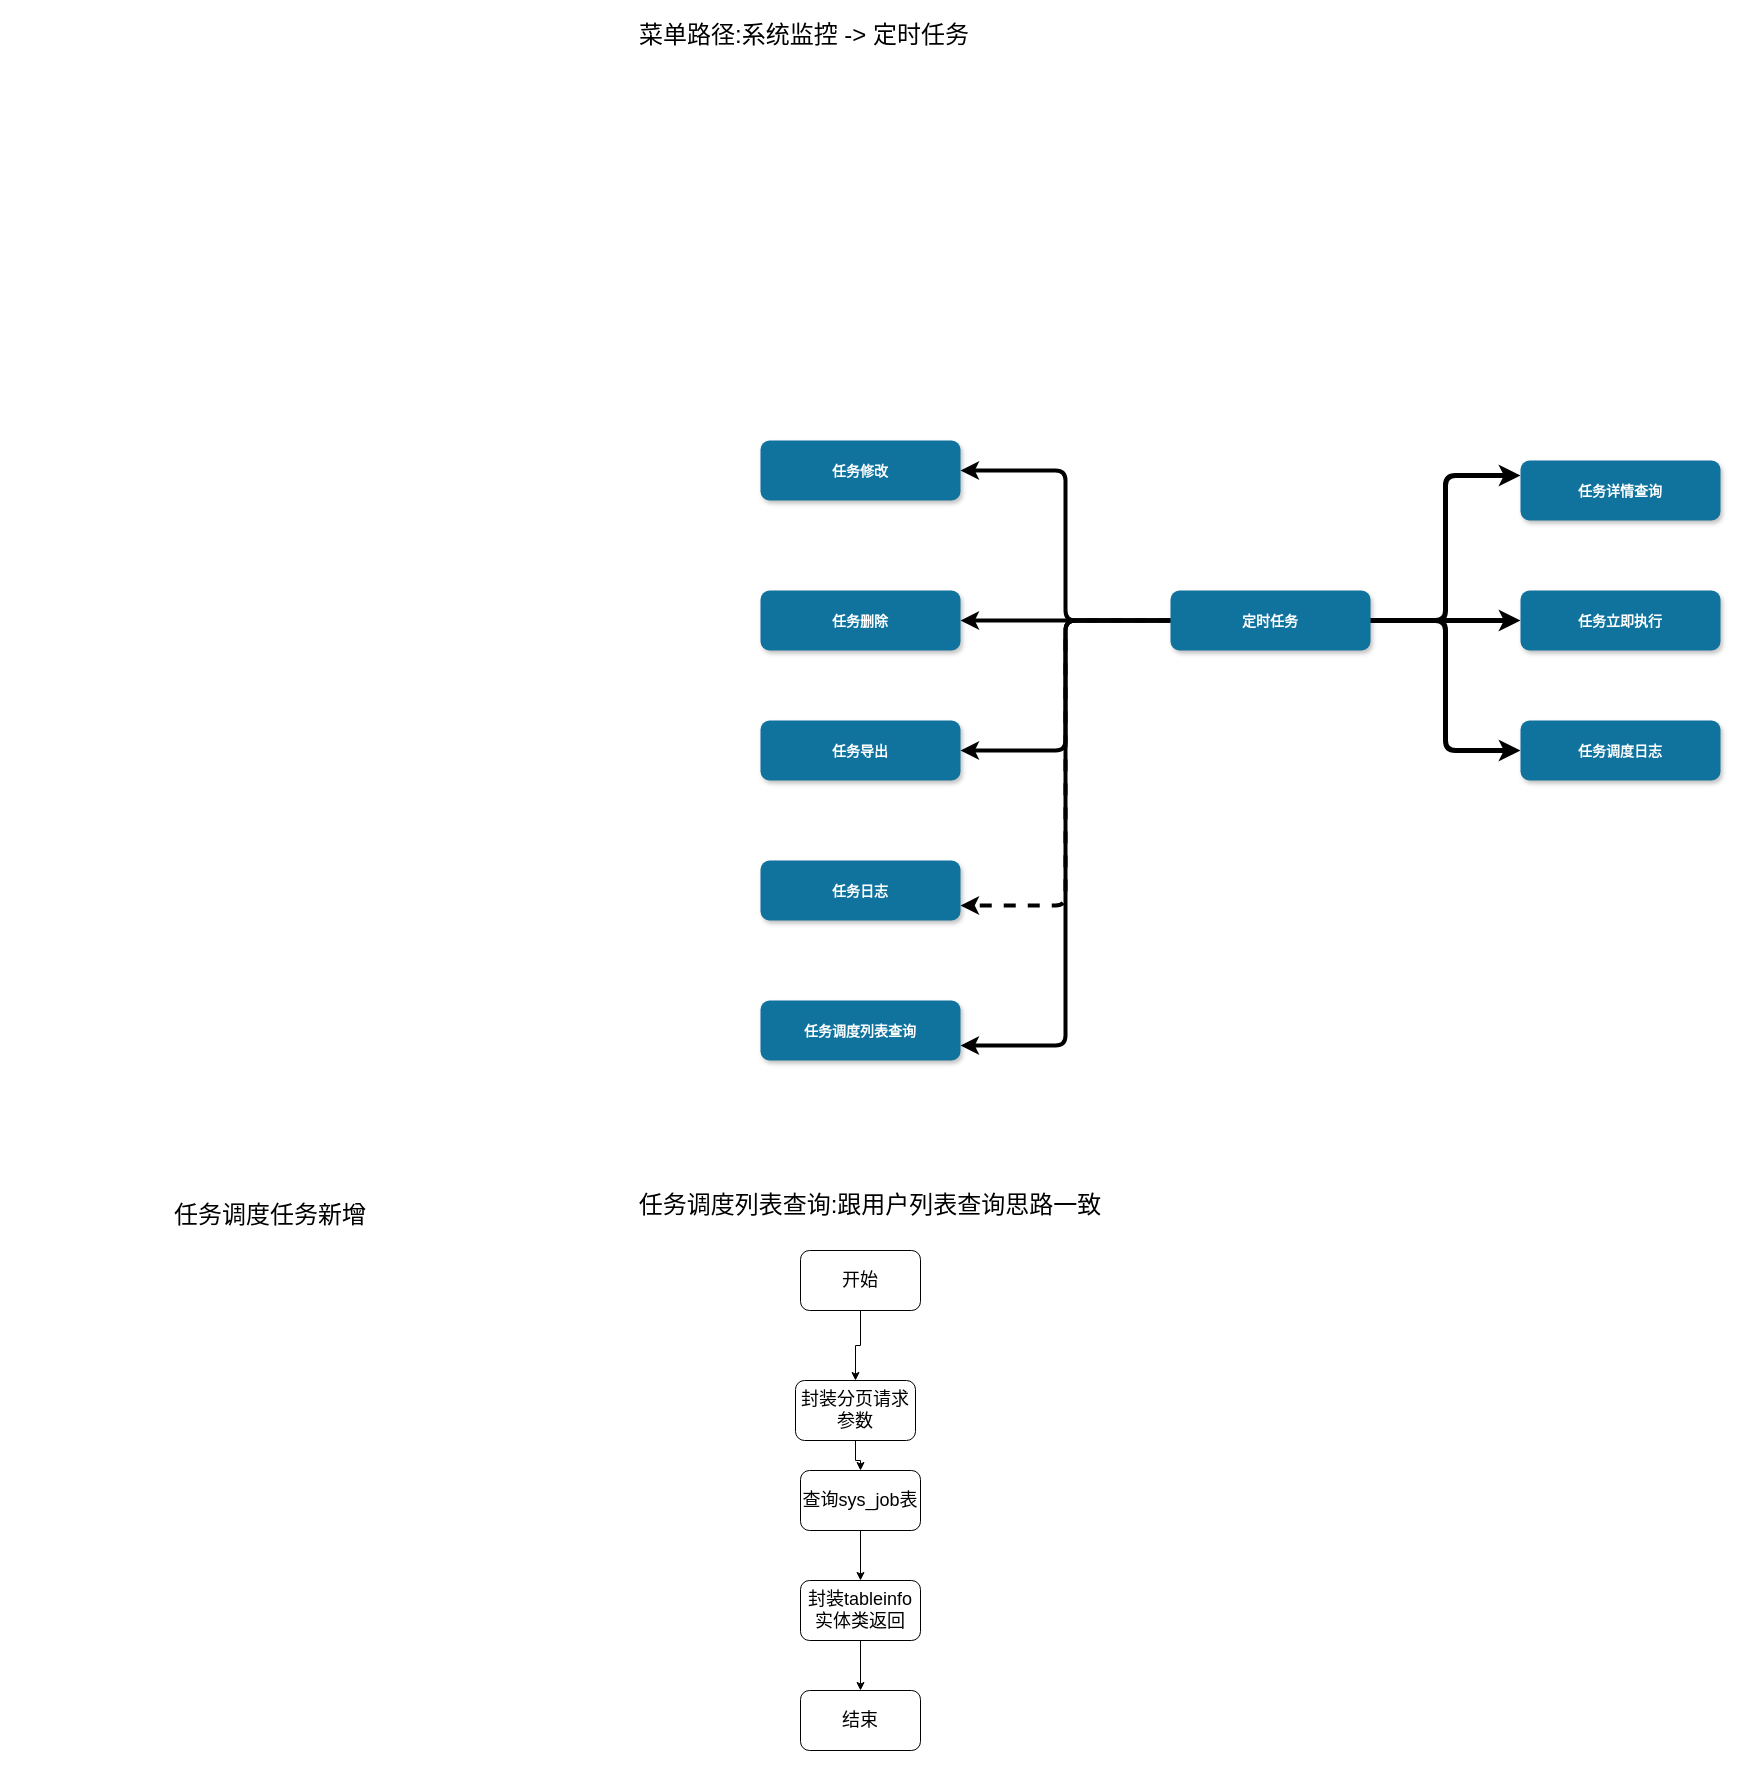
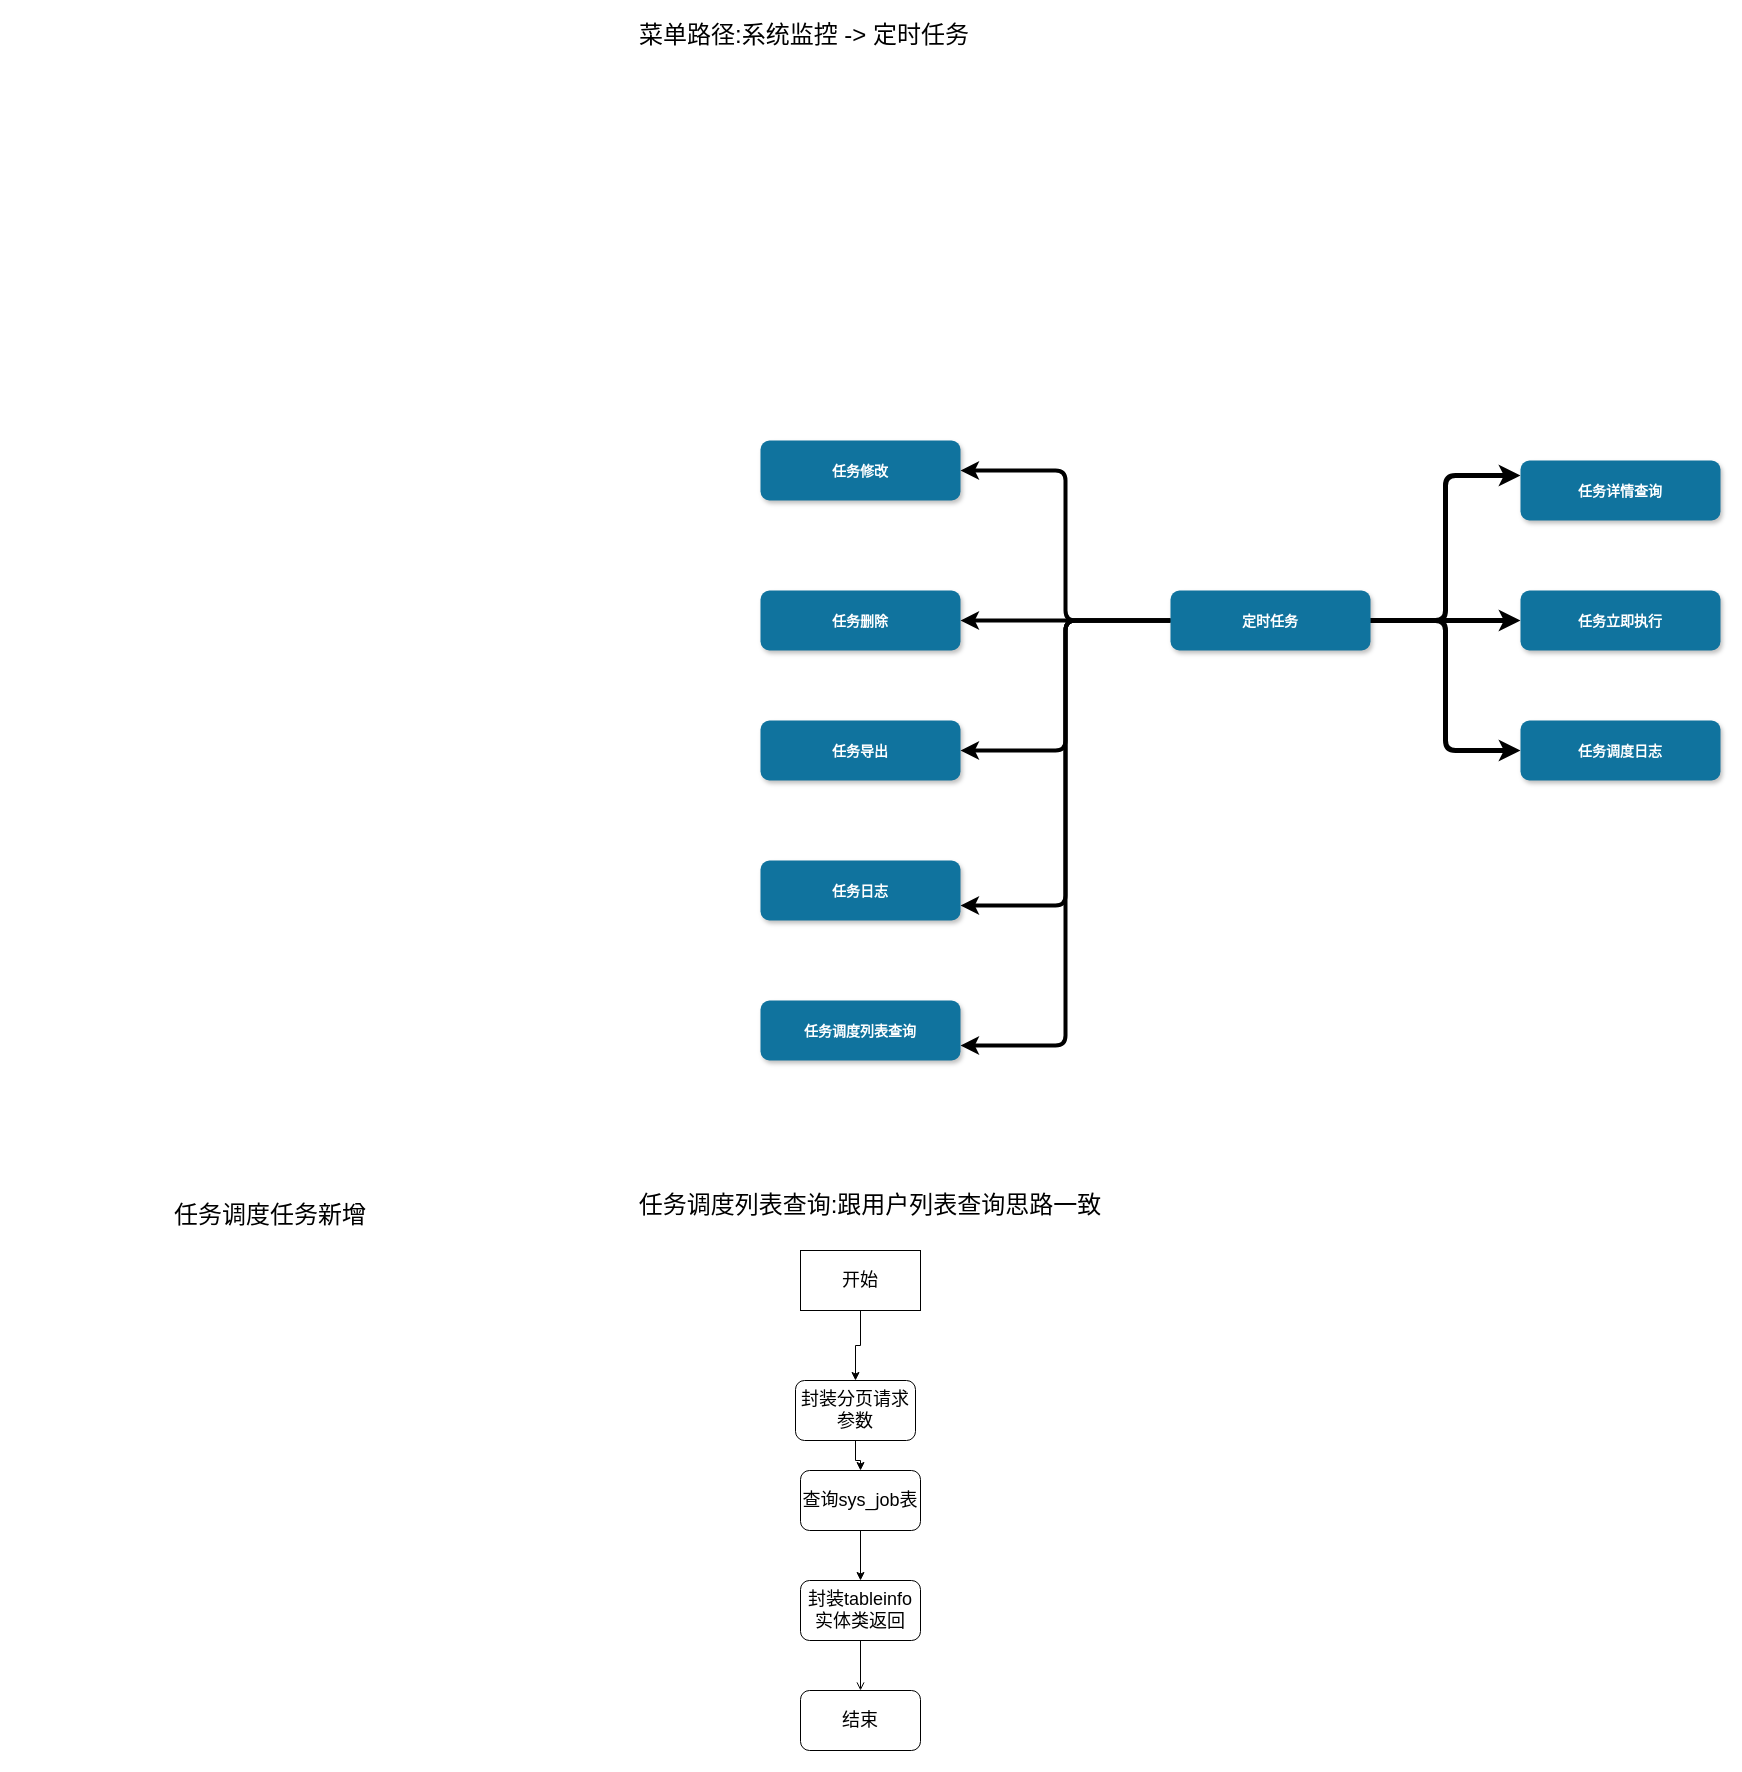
(1049, 906) -> (1049, 906)
(861, 1281) -> (861, 1281)
(861, 1682) -> (861, 1684)
